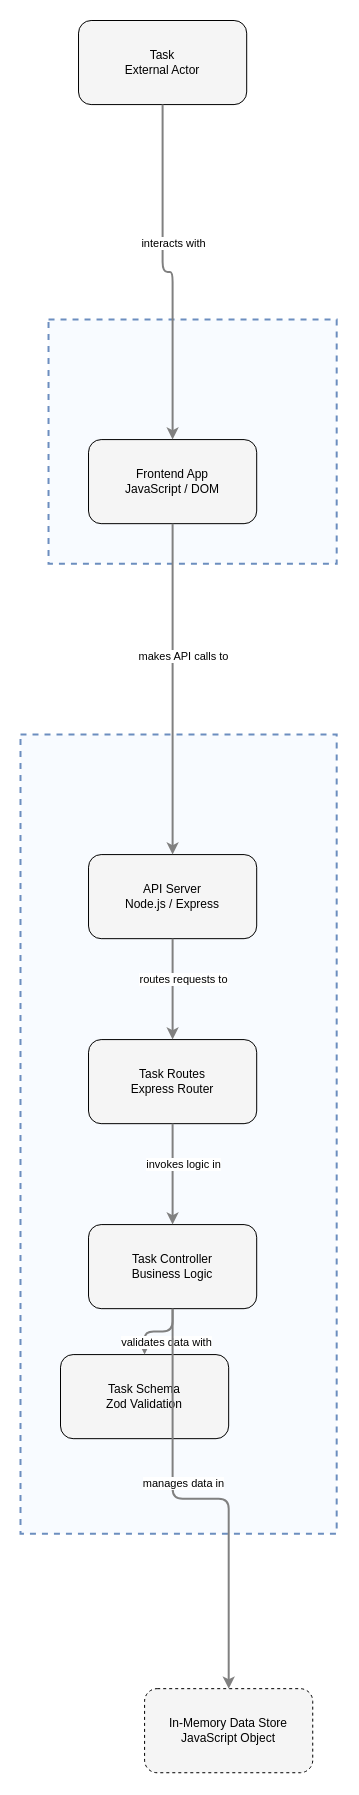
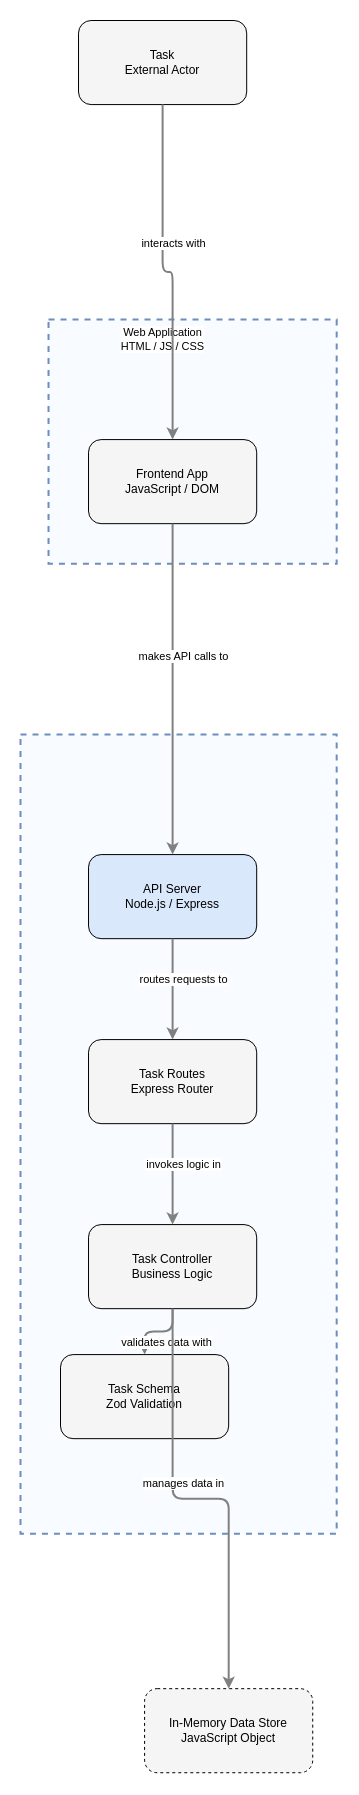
none -> (163, 340)
(173, 897) -> (173, 897)
